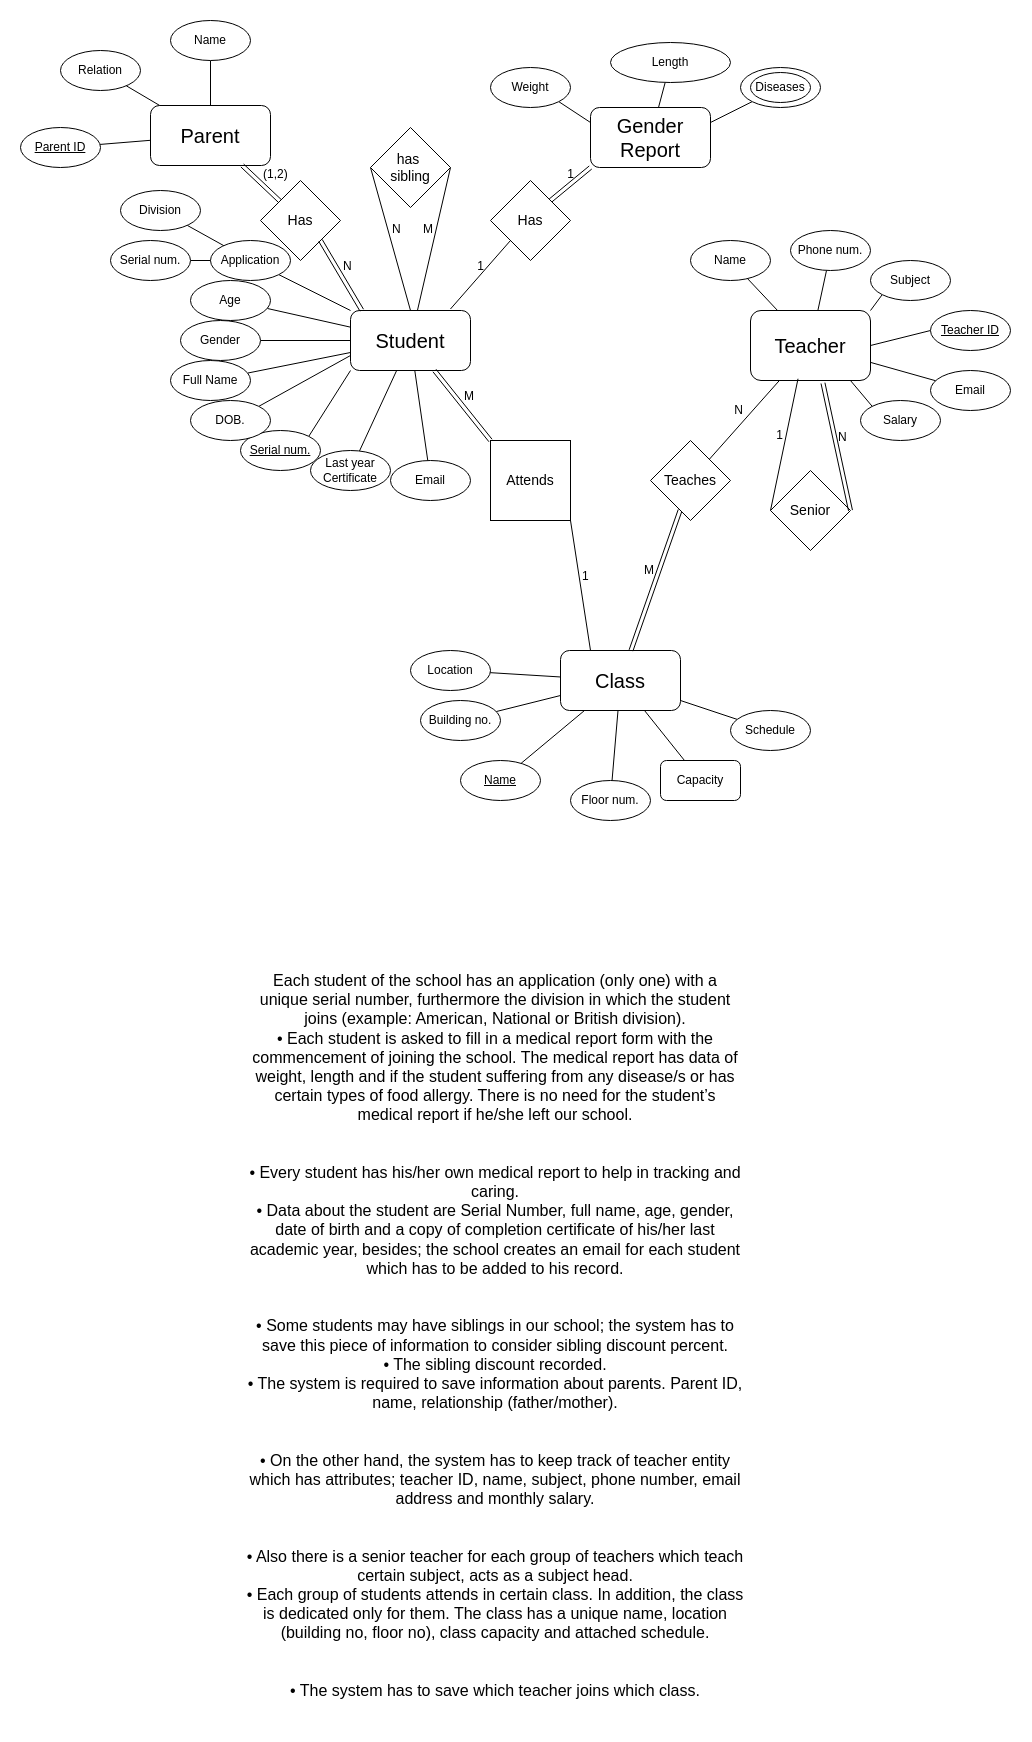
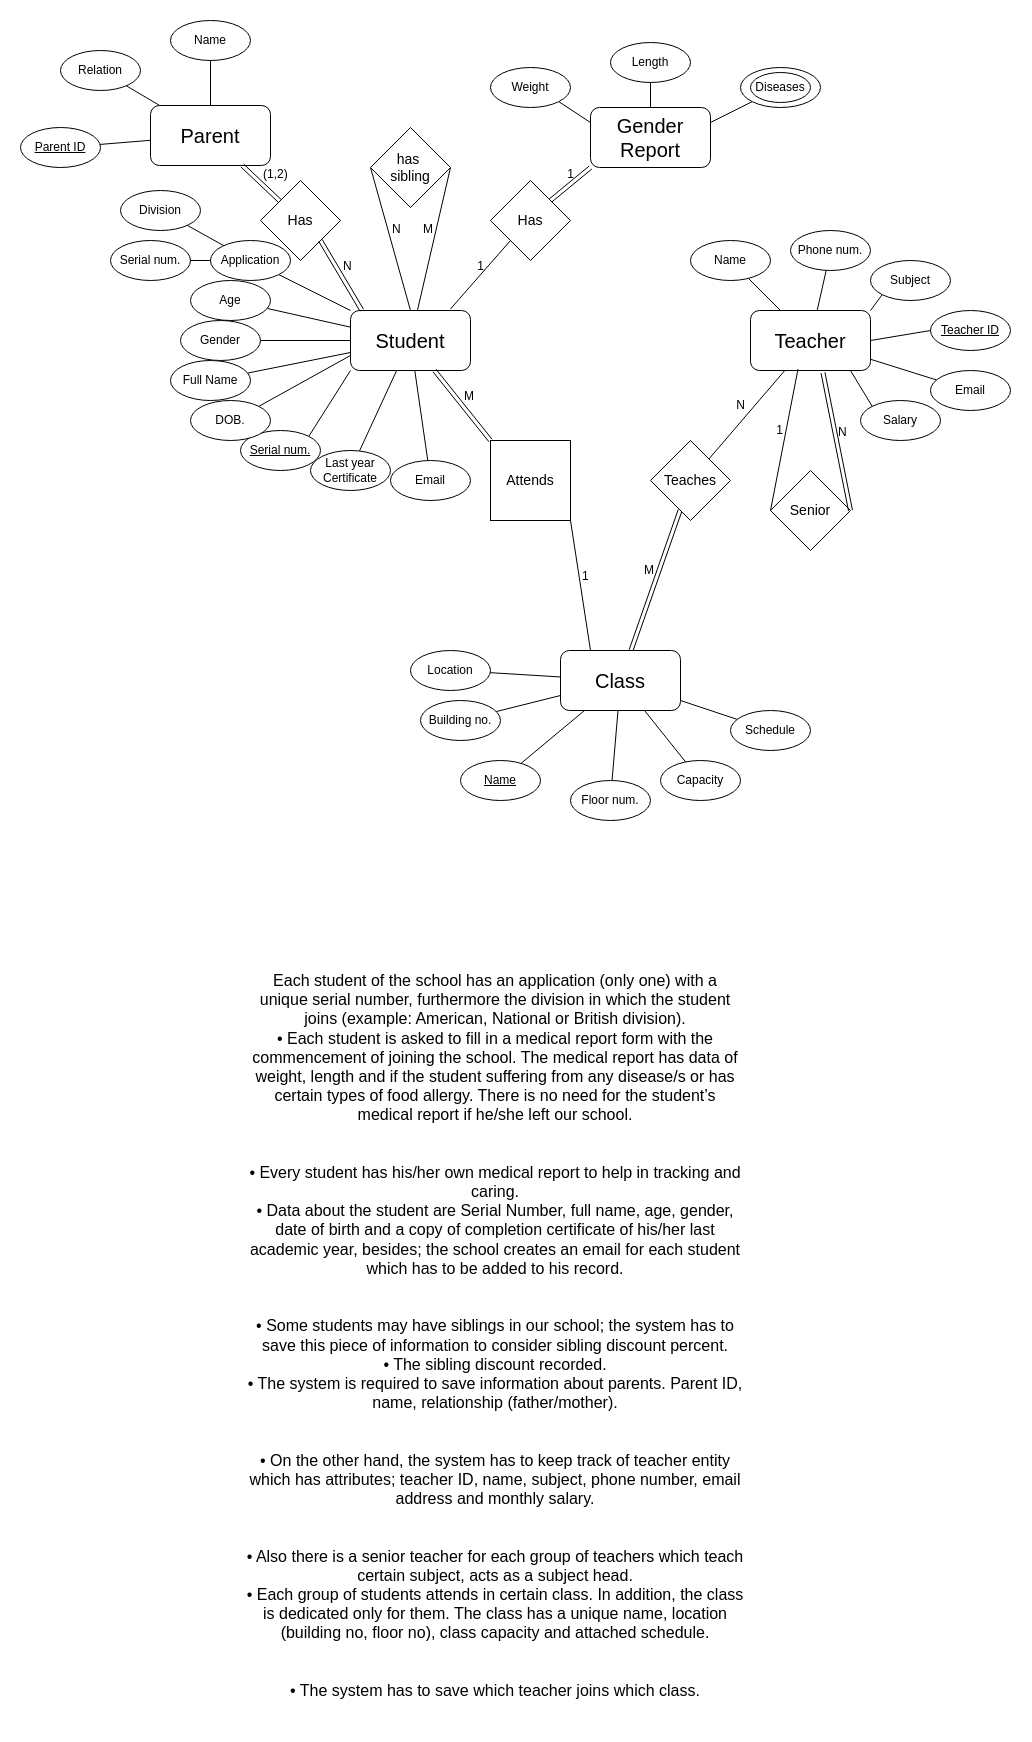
(671, 63) -> (651, 63)
(811, 346) -> (811, 341)
(701, 781) -> (701, 781)
